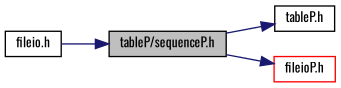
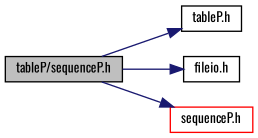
(78, 44) -> (146, 69)
(305, 69) -> (212, 120)
